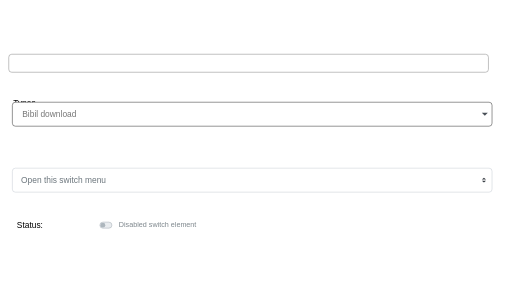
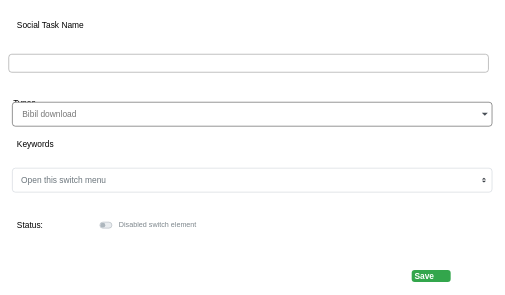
none -> (94, 24)
none -> (94, 144)
none -> (431, 276)
